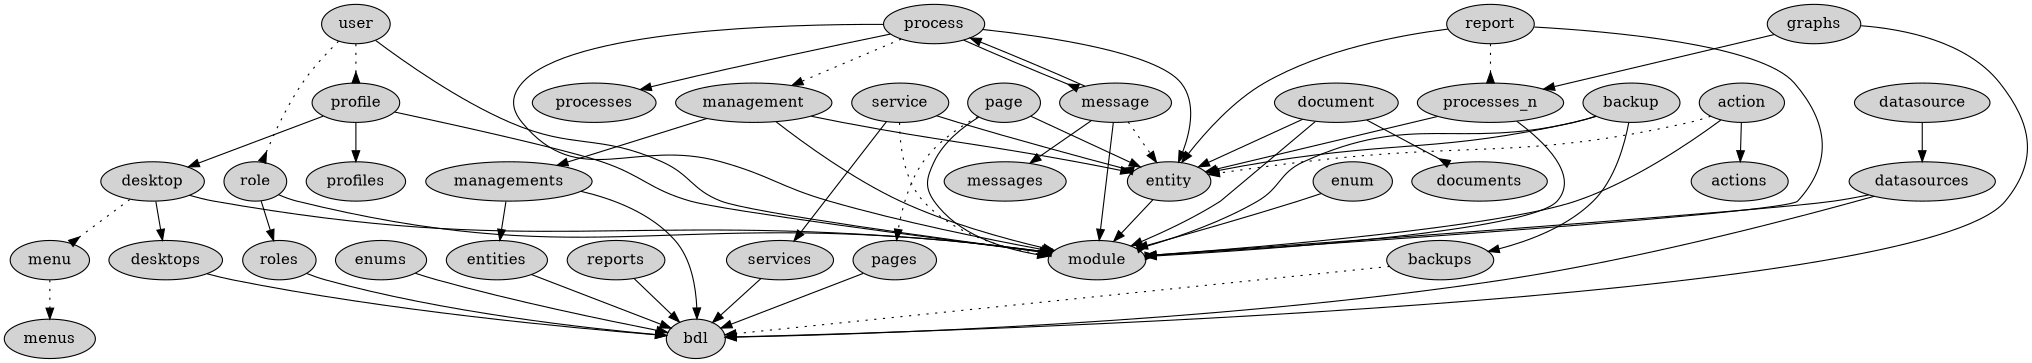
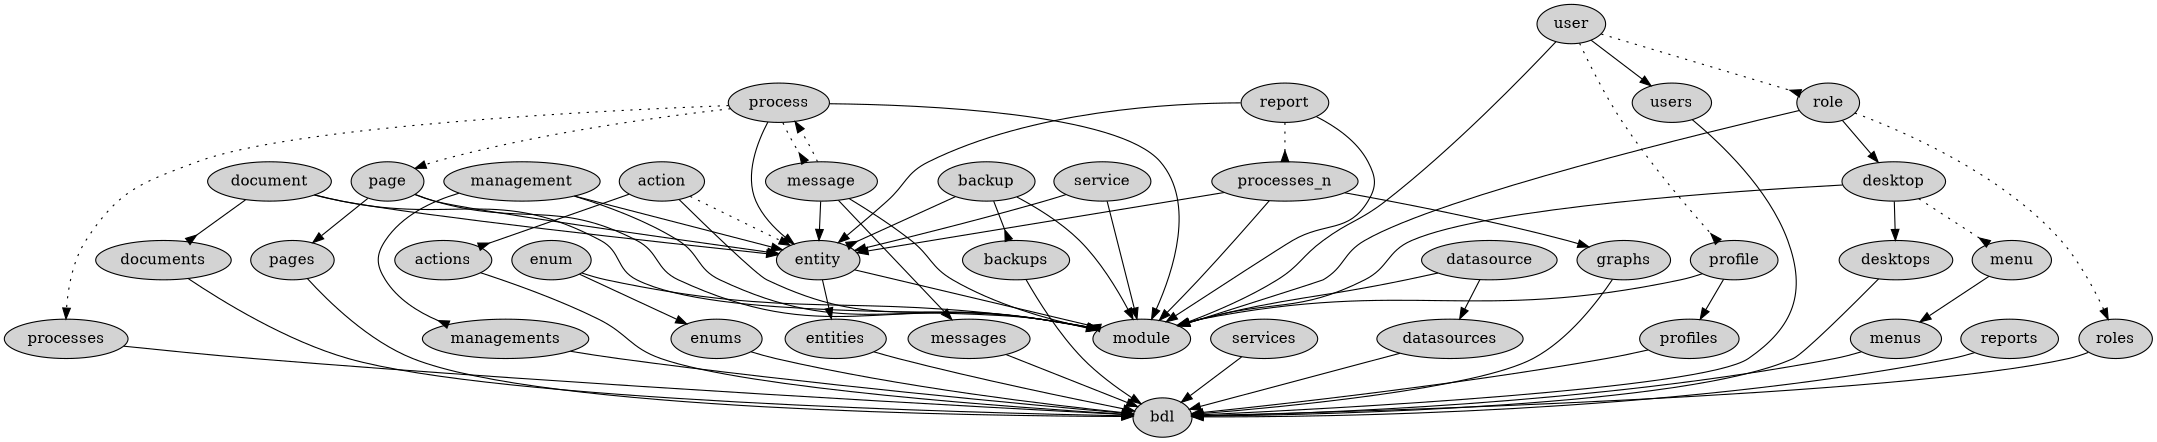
(770, 59) -> (357, 132)
(852, 60) -> (577, 131)
(1664, 61) -> (1462, 216)
(1015, 62) -> (791, 138)
(1033, 64) -> (810, 146)
none -> (1672, 103)
(1741, 137) -> (580, 211)
(1139, 138) -> (820, 215)
(261, 140) -> (1857, 137)
(637, 140) -> (380, 250)
(1359, 142) -> (1082, 243)
(1029, 143) -> (966, 223)
(1436, 144) -> (906, 219)
(923, 162) -> (345, 217)
(841, 180) -> none
(1803, 194) -> (1320, 230)
(928, 206) -> (1121, 255)
(1586, 207) -> (1001, 220)
(504, 215) -> (826, 294)
(266, 216) -> (2000, 187)
(1137, 217) -> (972, 298)
(1513, 229) -> (1363, 288)
(658, 236) -> (1484, 194)
(50, 294) -> (1959, 296)
none -> (628, 297)
(1063, 300) -> (1071, 346)
none -> (645, 351)
none -> (1515, 373)
none -> (1067, 379)
none -> (623, 385)
none -> (644, 396)
none -> (1534, 398)
